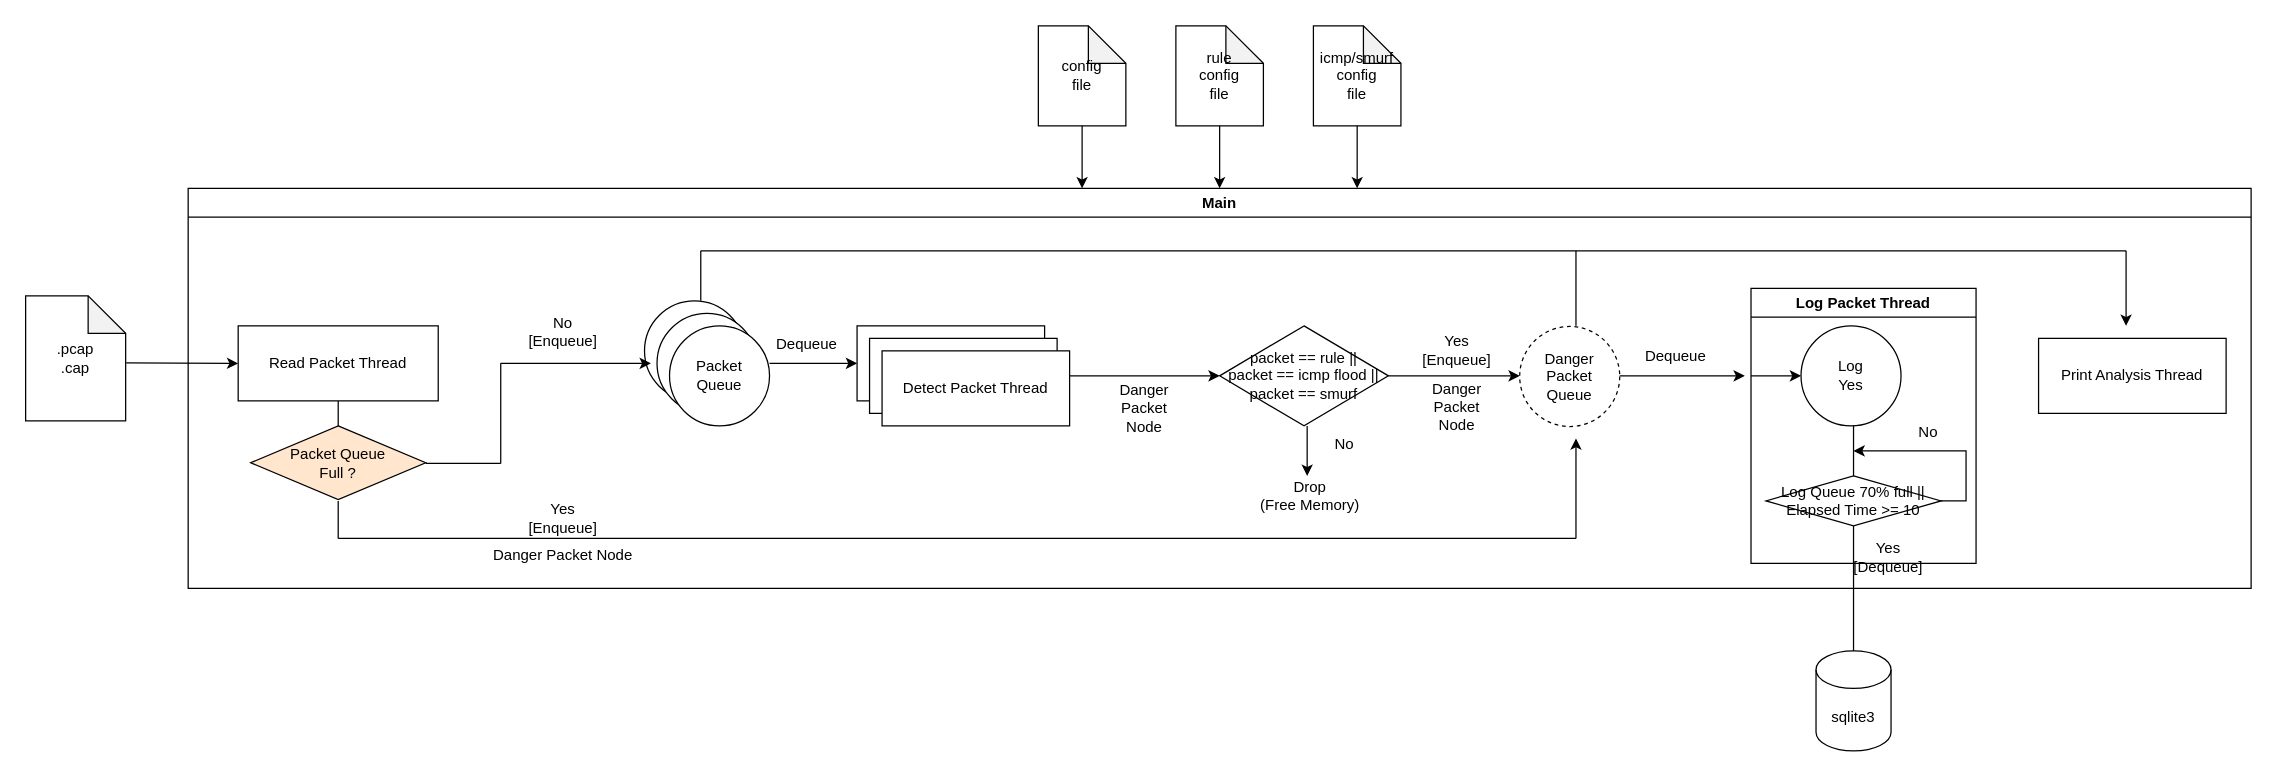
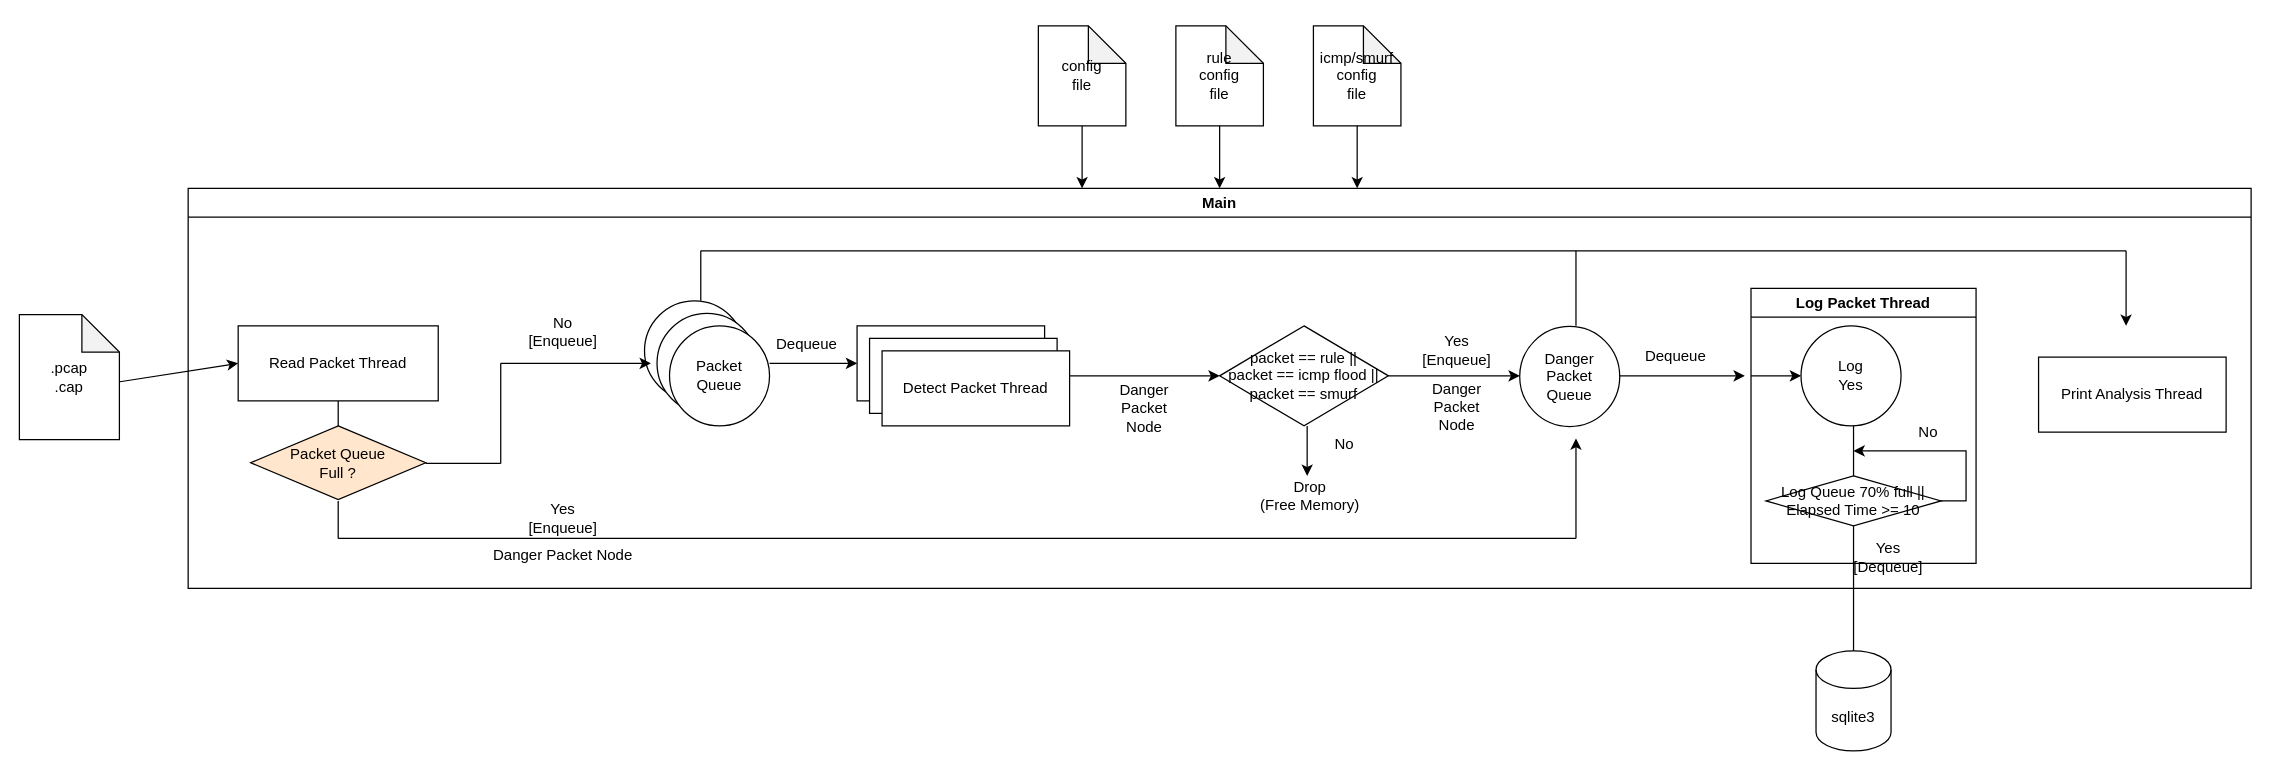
(76, 358) -> (69, 377)
(1569, 376) -> (1569, 376)
(2132, 376) -> (2132, 394)
